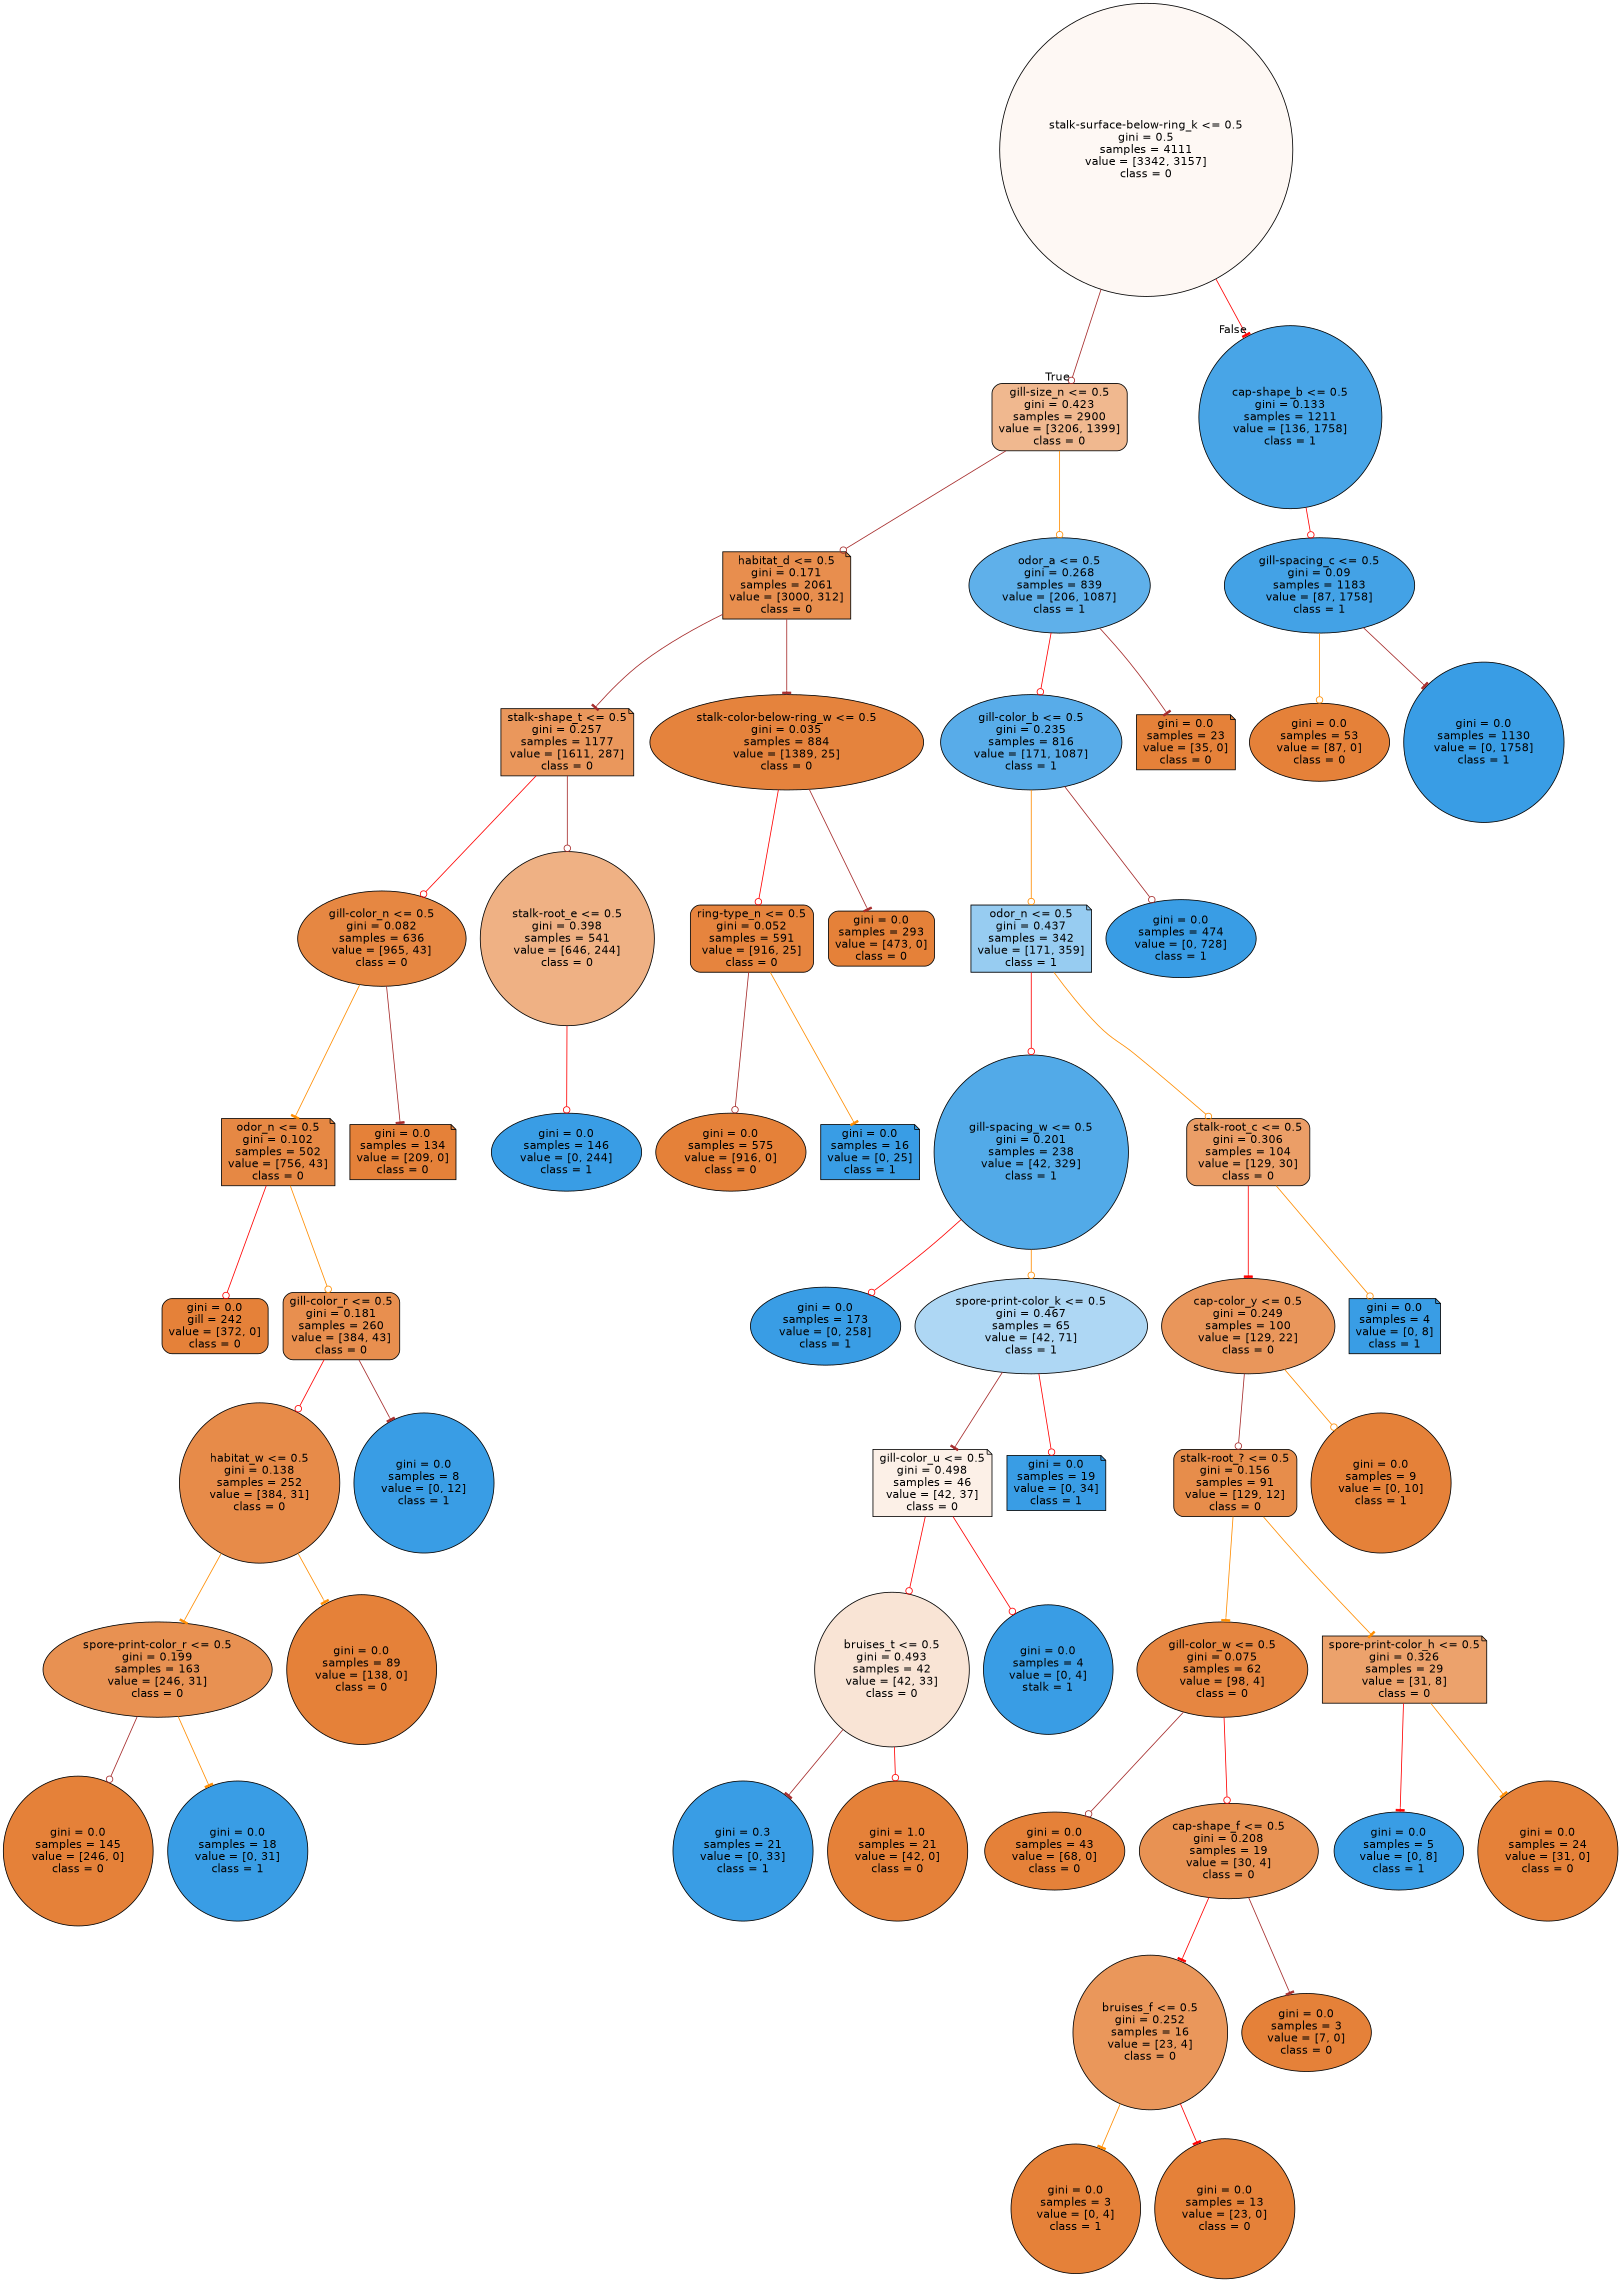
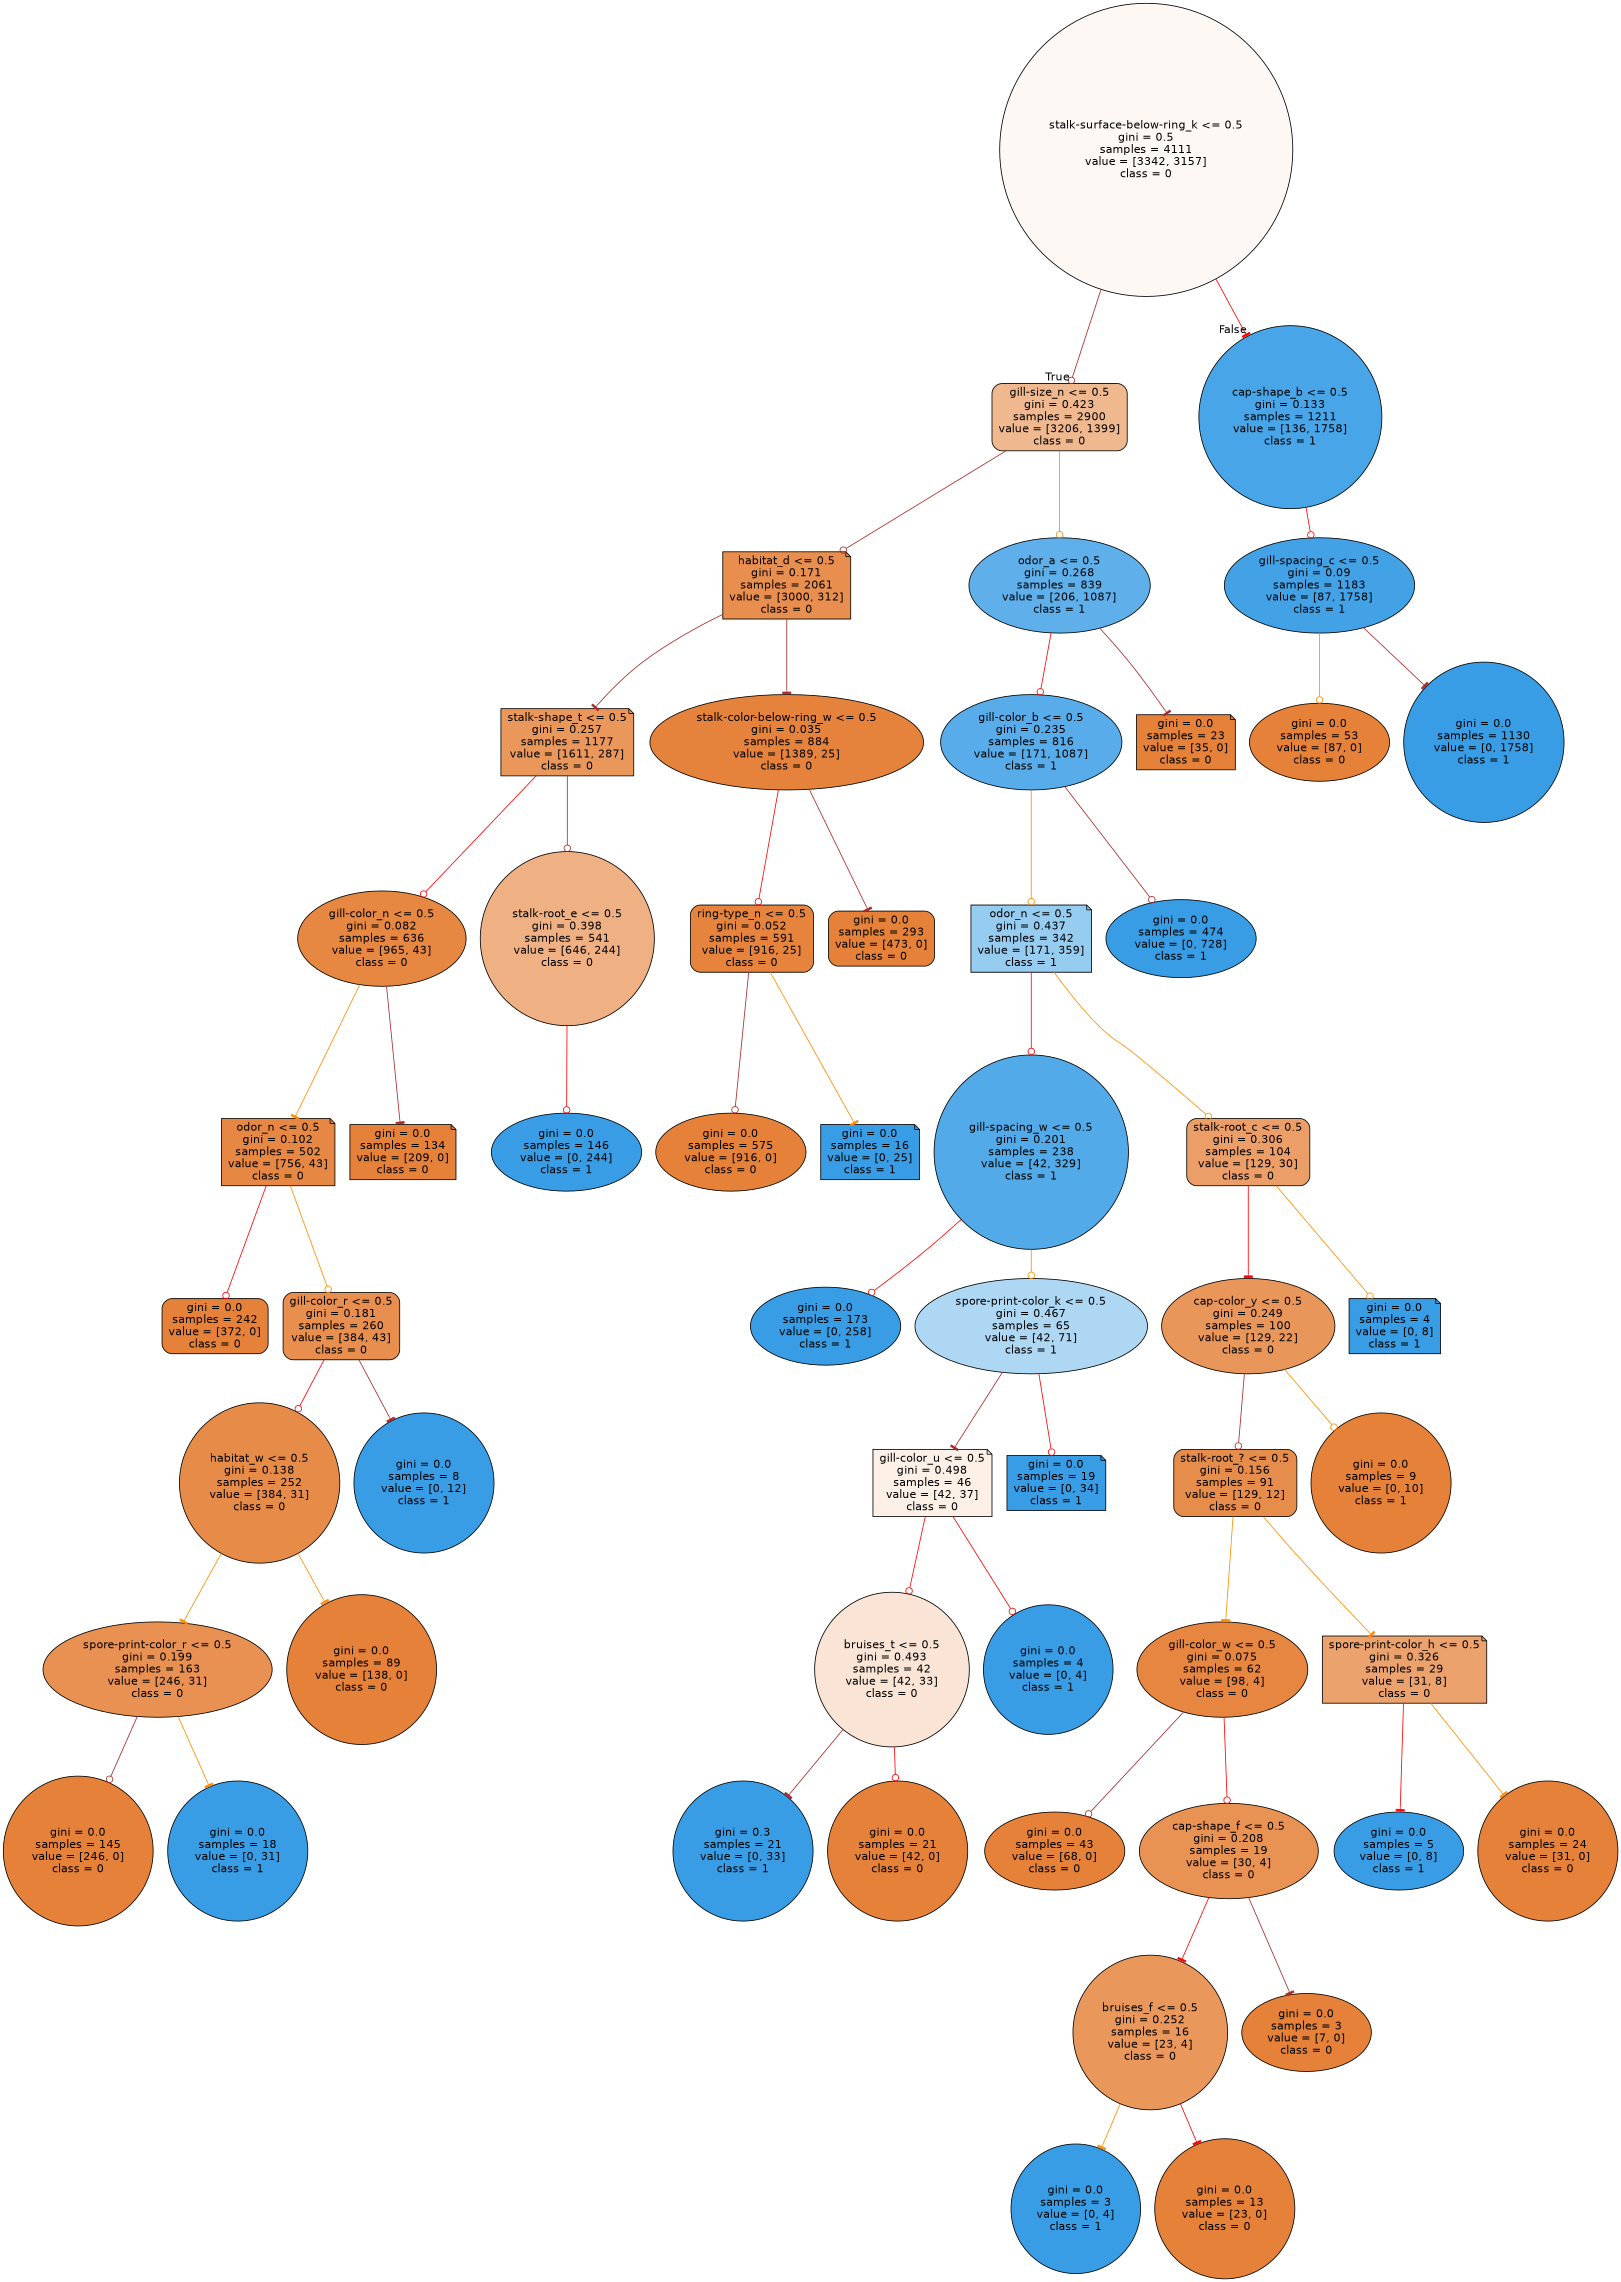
(215, 1326) -> (215, 1326)
(1048, 1670) -> (1048, 1670)
(898, 1851) -> (898, 1851)
(1076, 2209) -> (1076, 2209)
